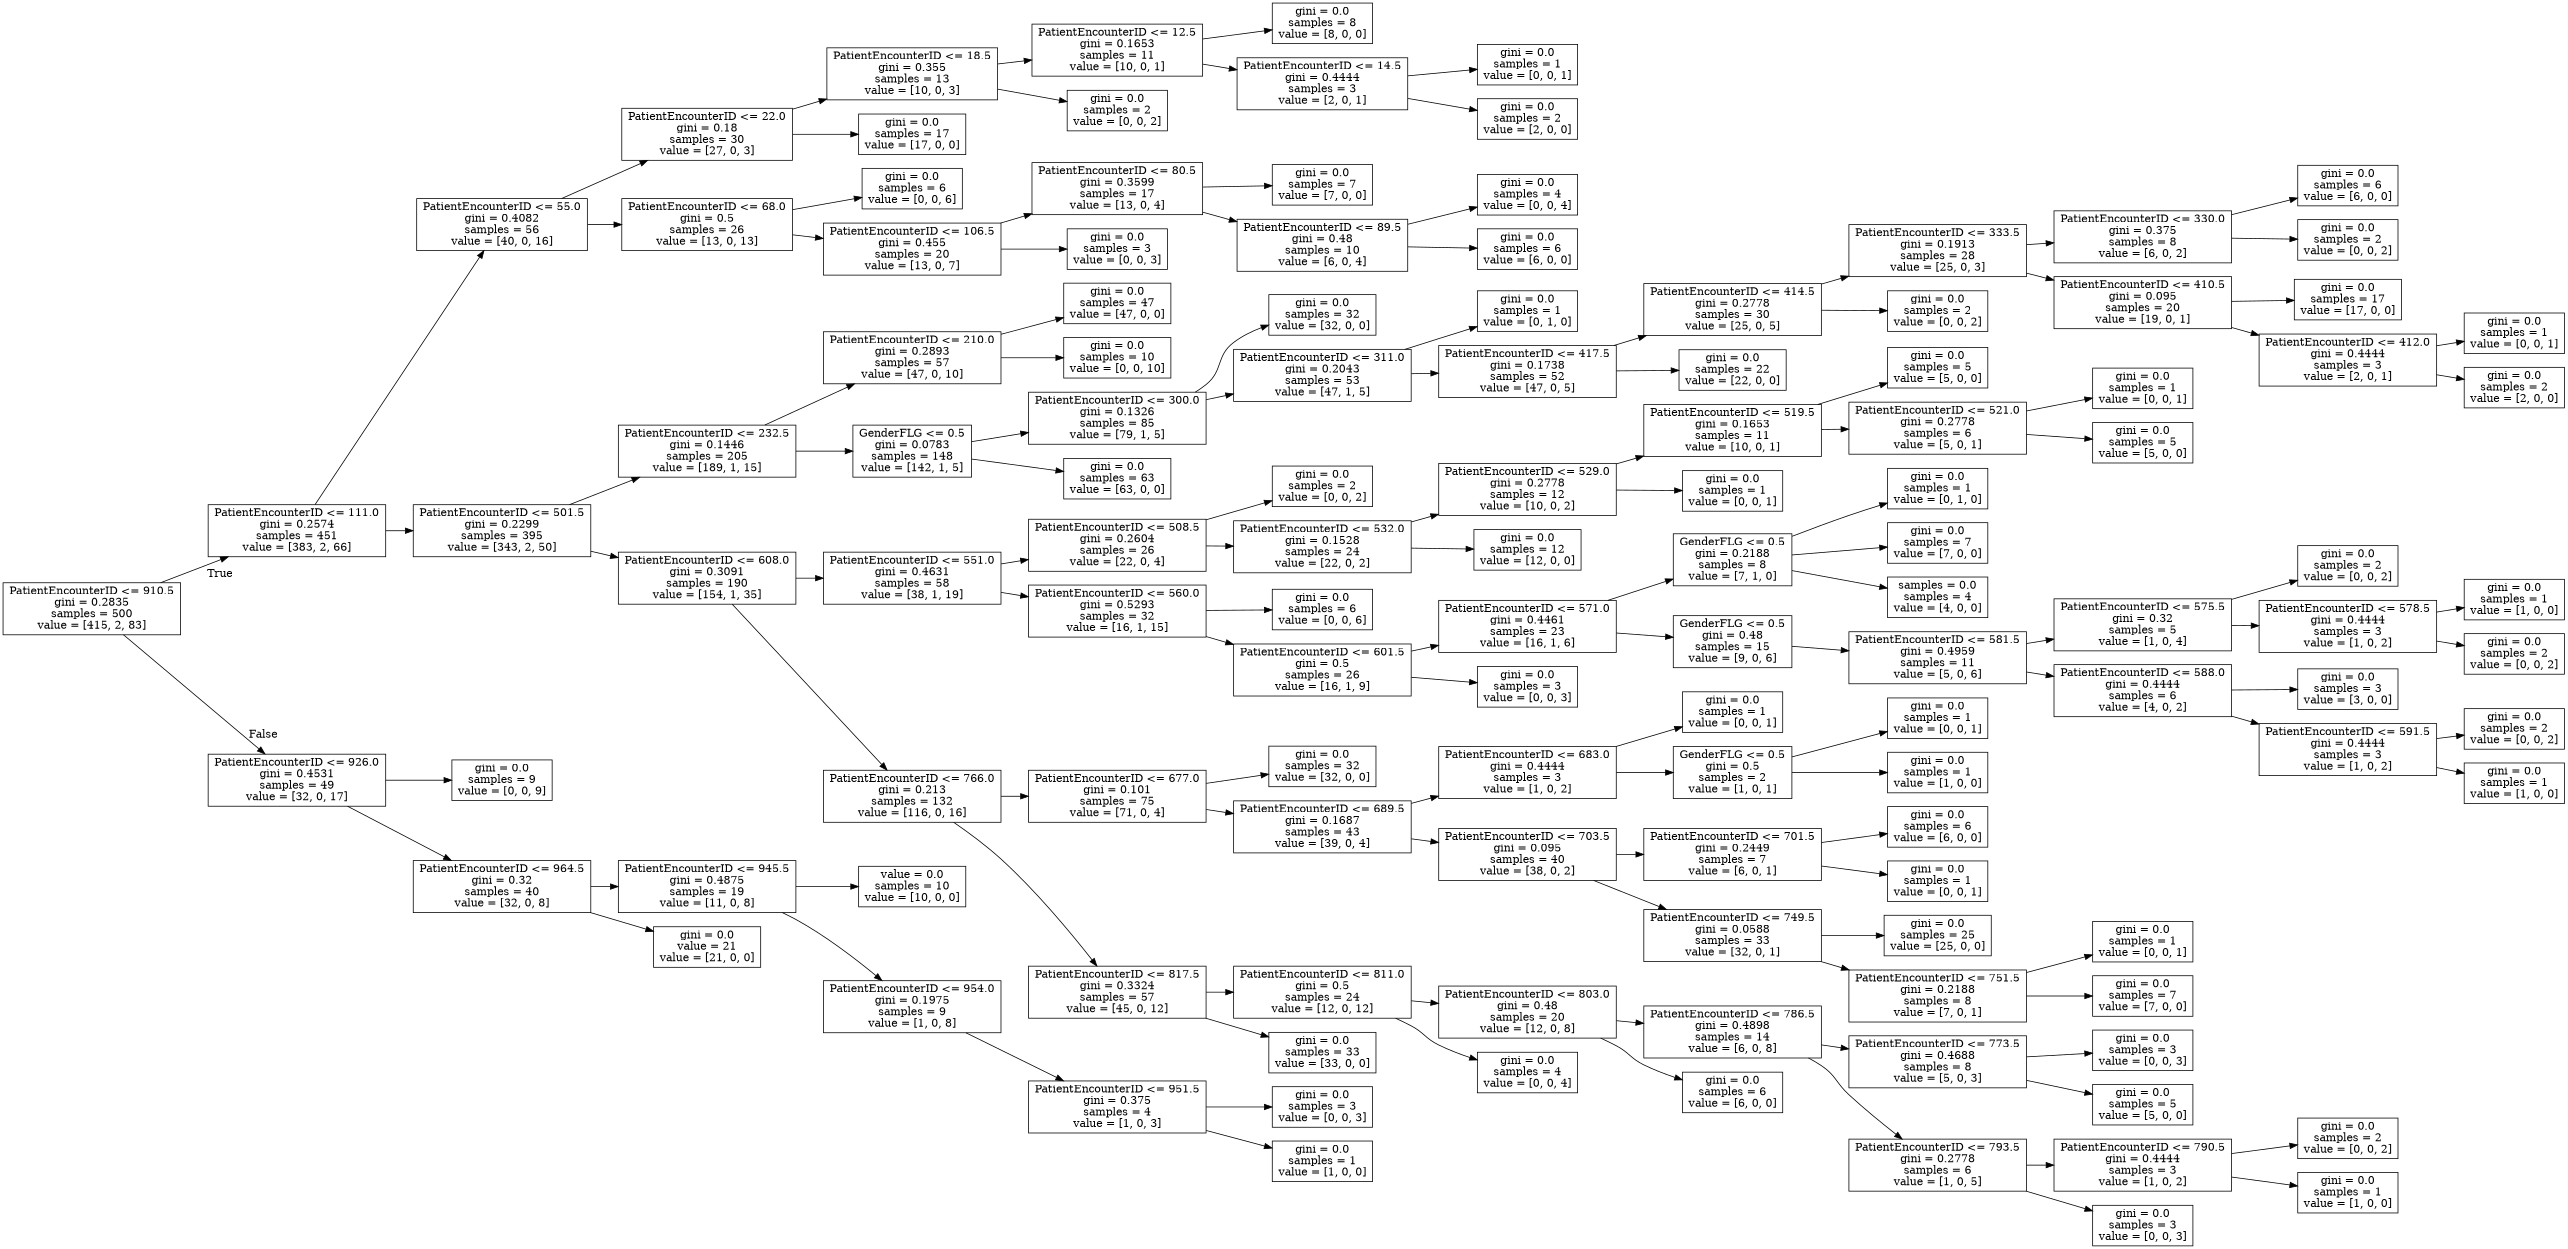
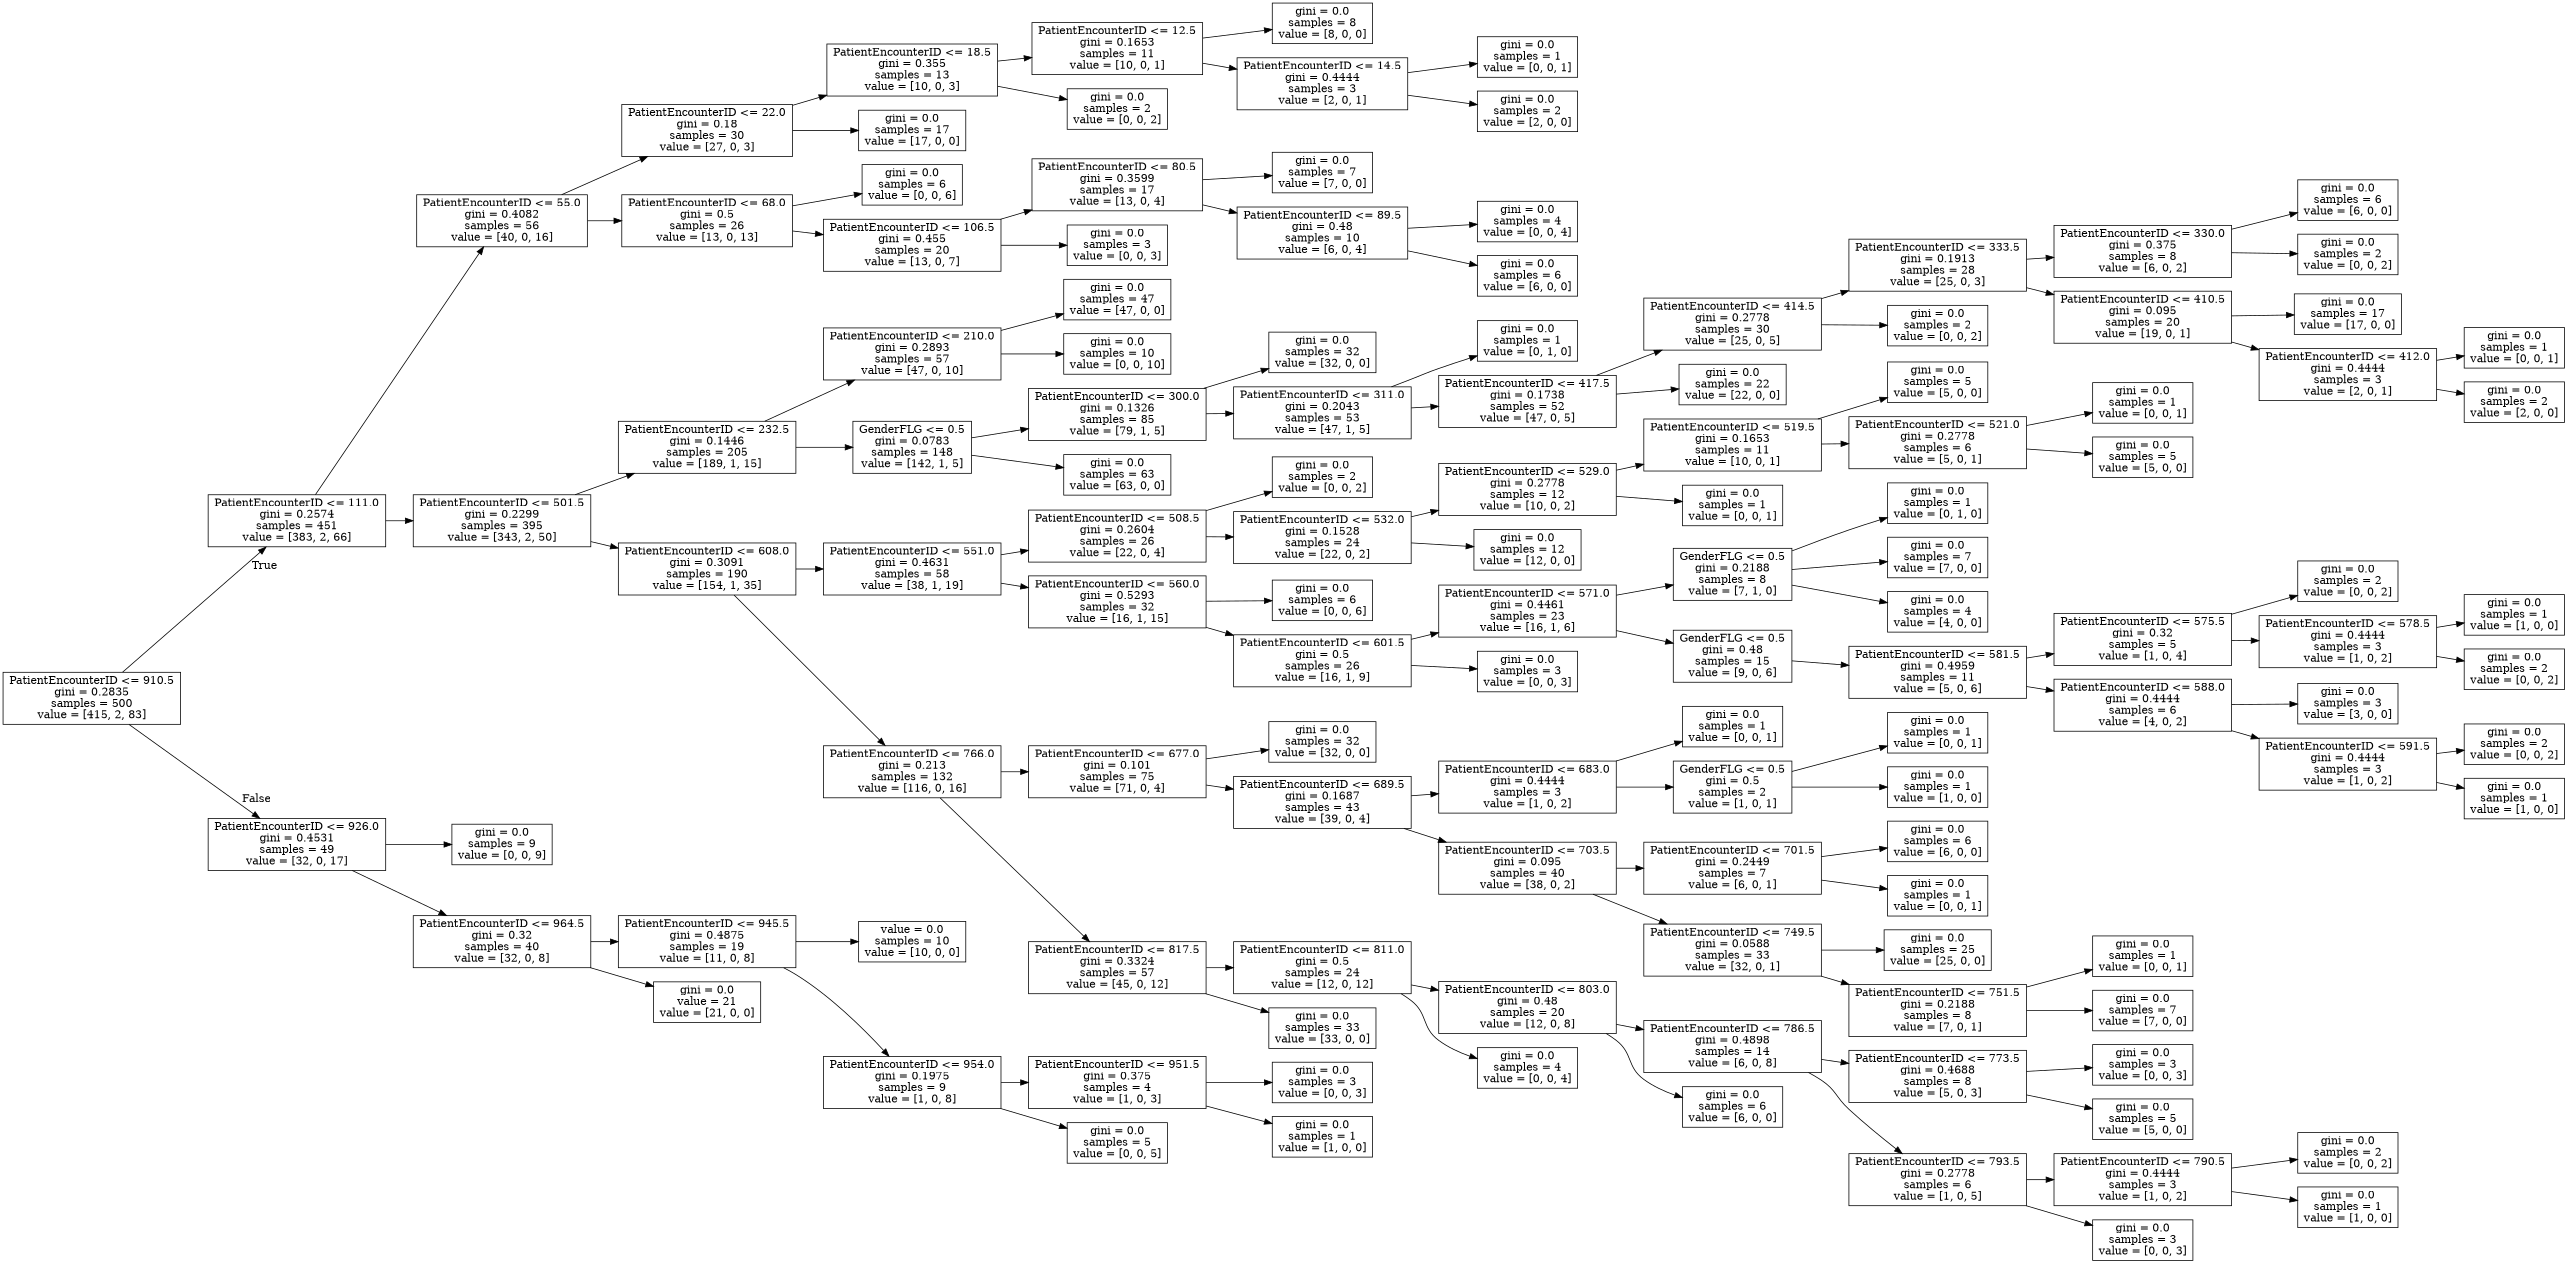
(1938, 597) -> (1938, 612)
none -> (1117, 1143)
